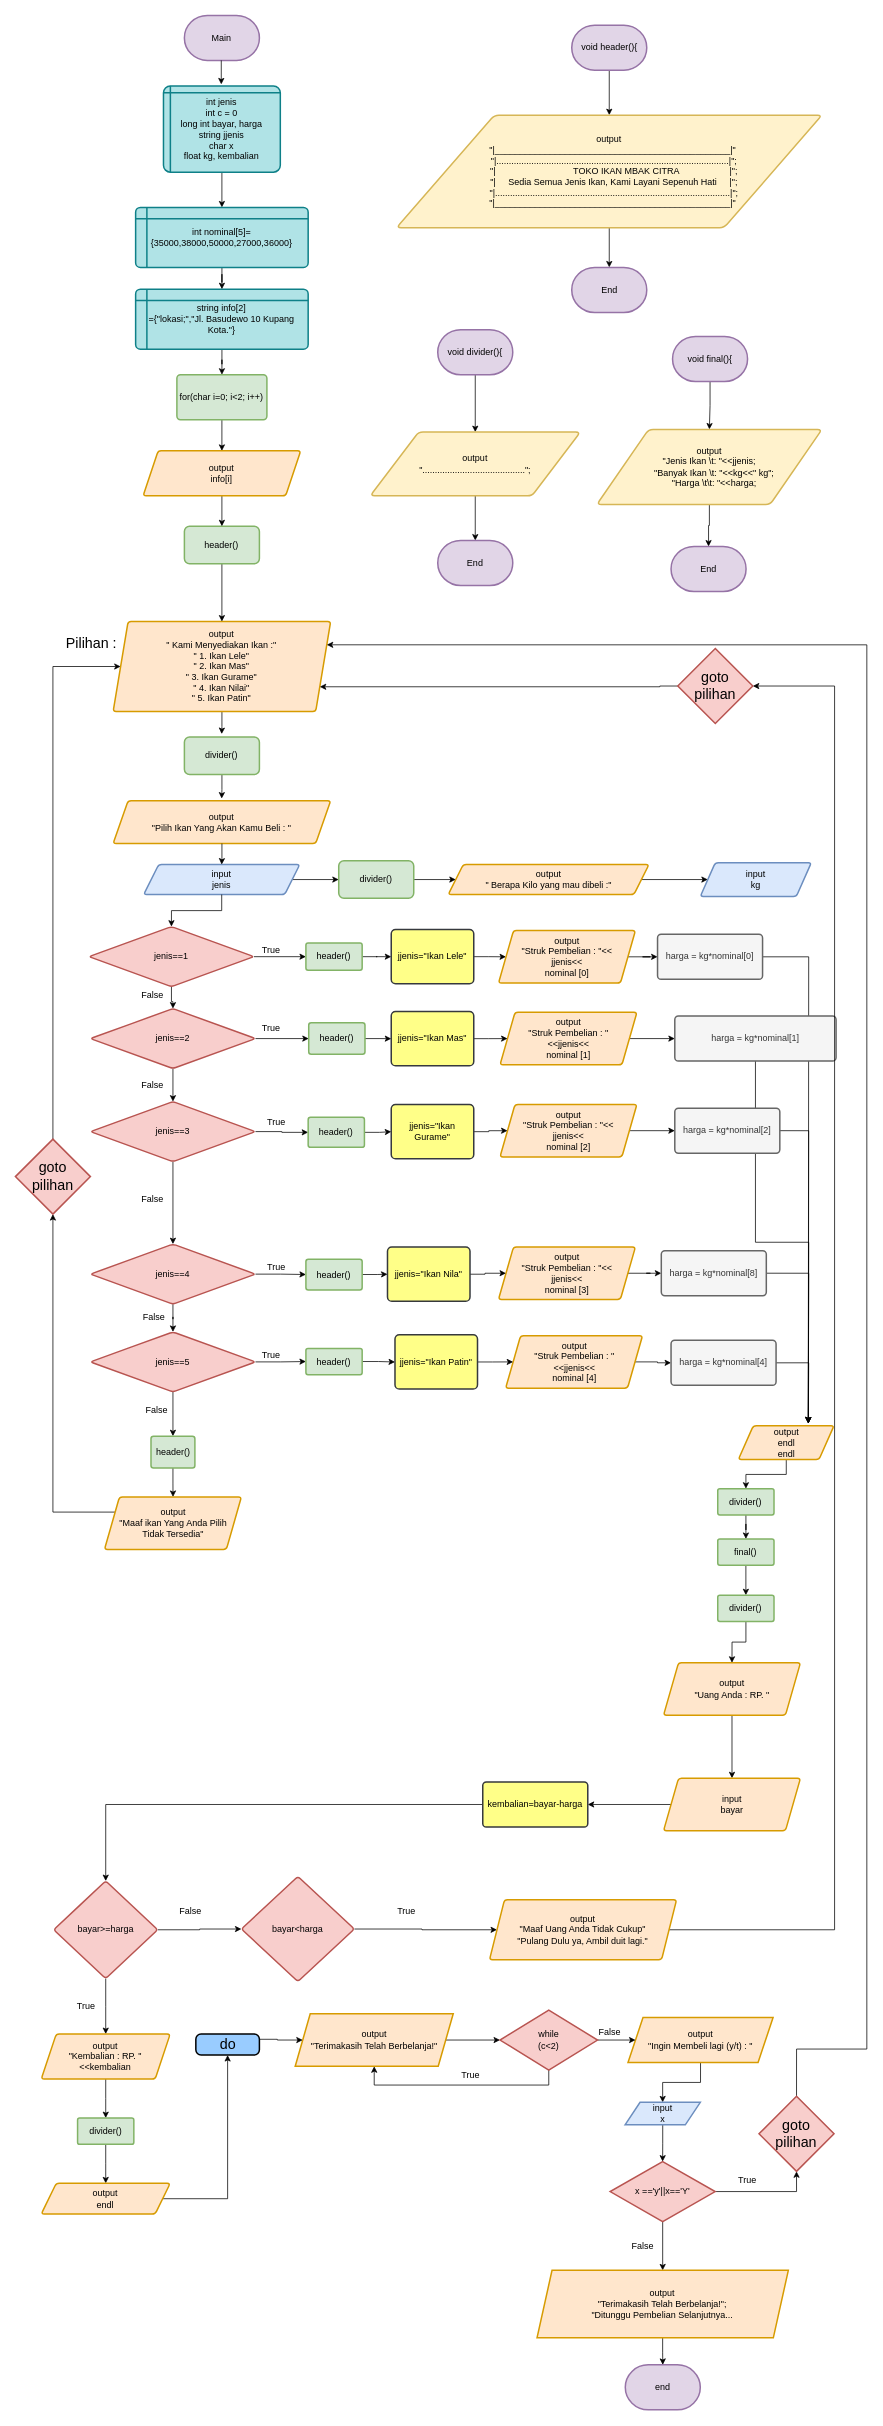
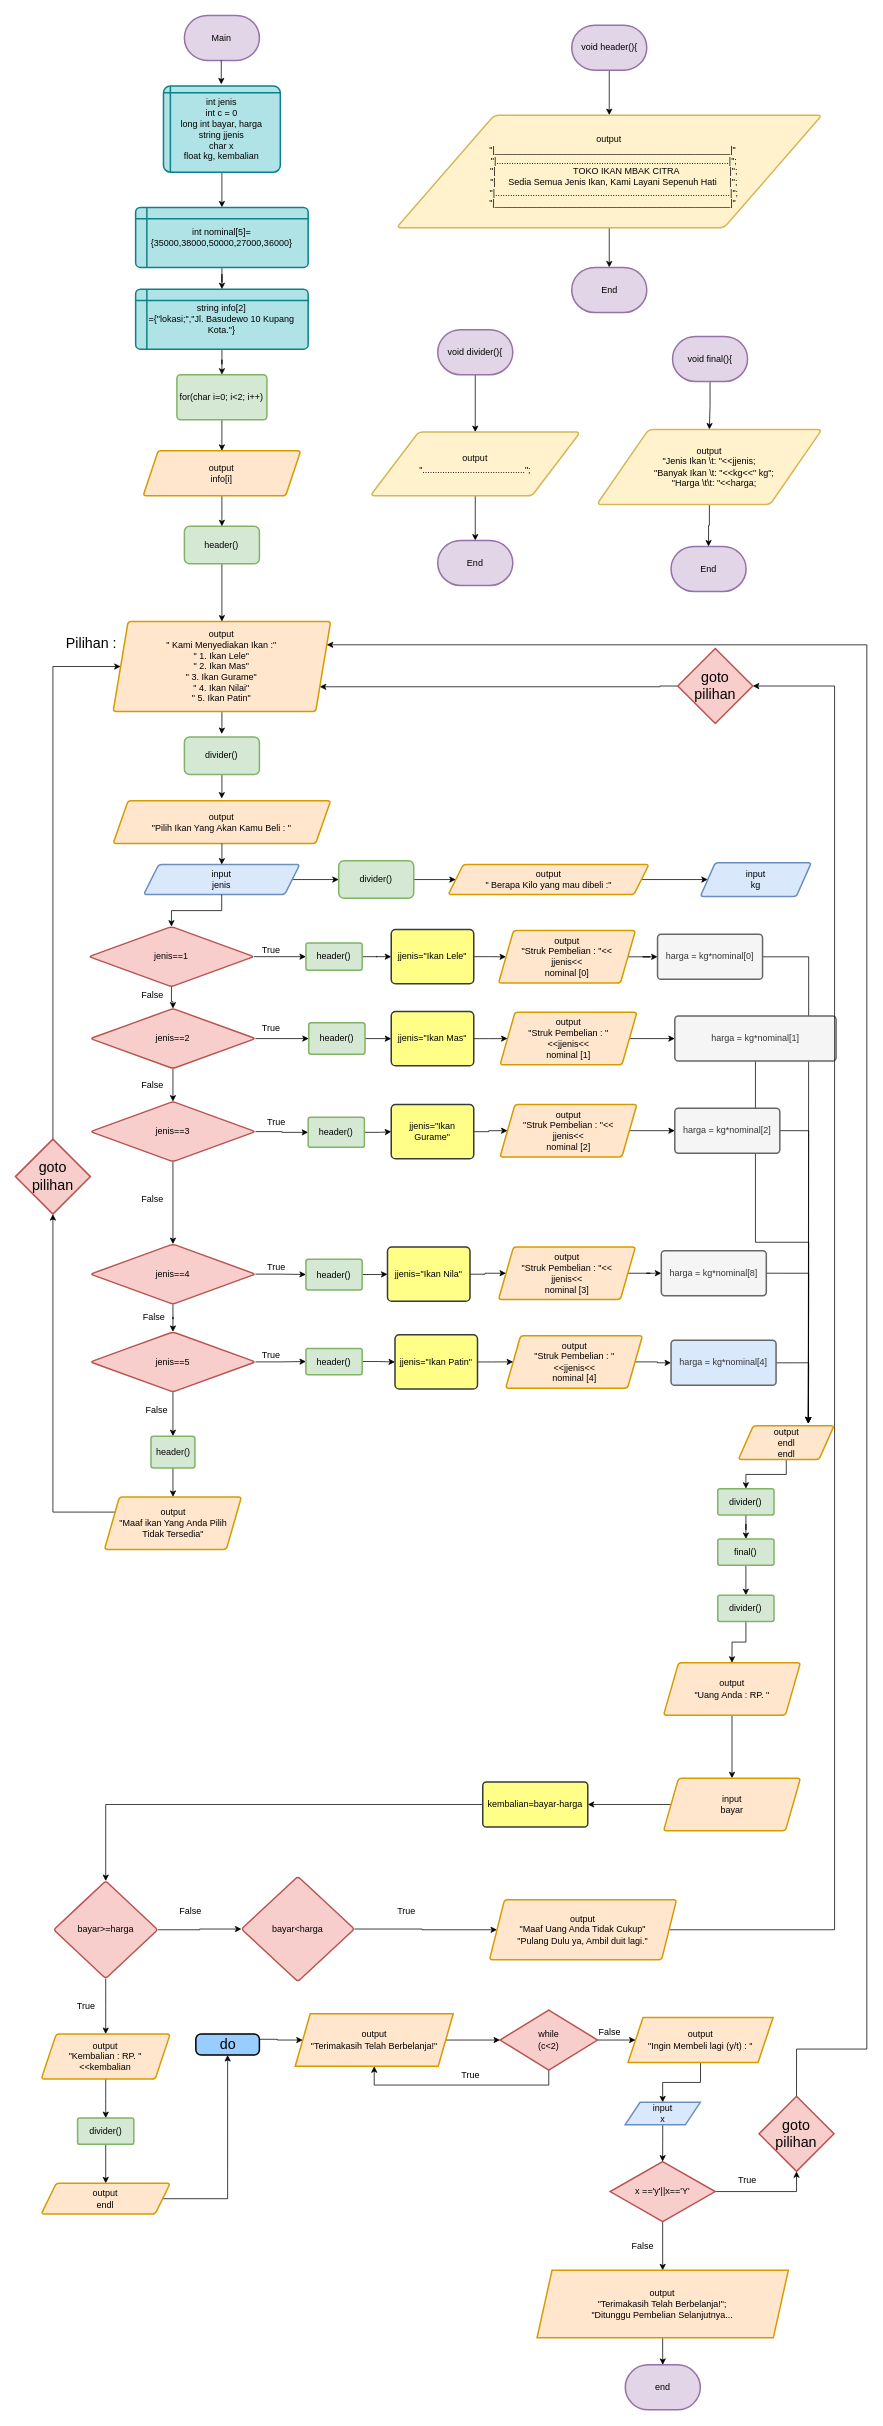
(723, 1363) -> (723, 1363)
